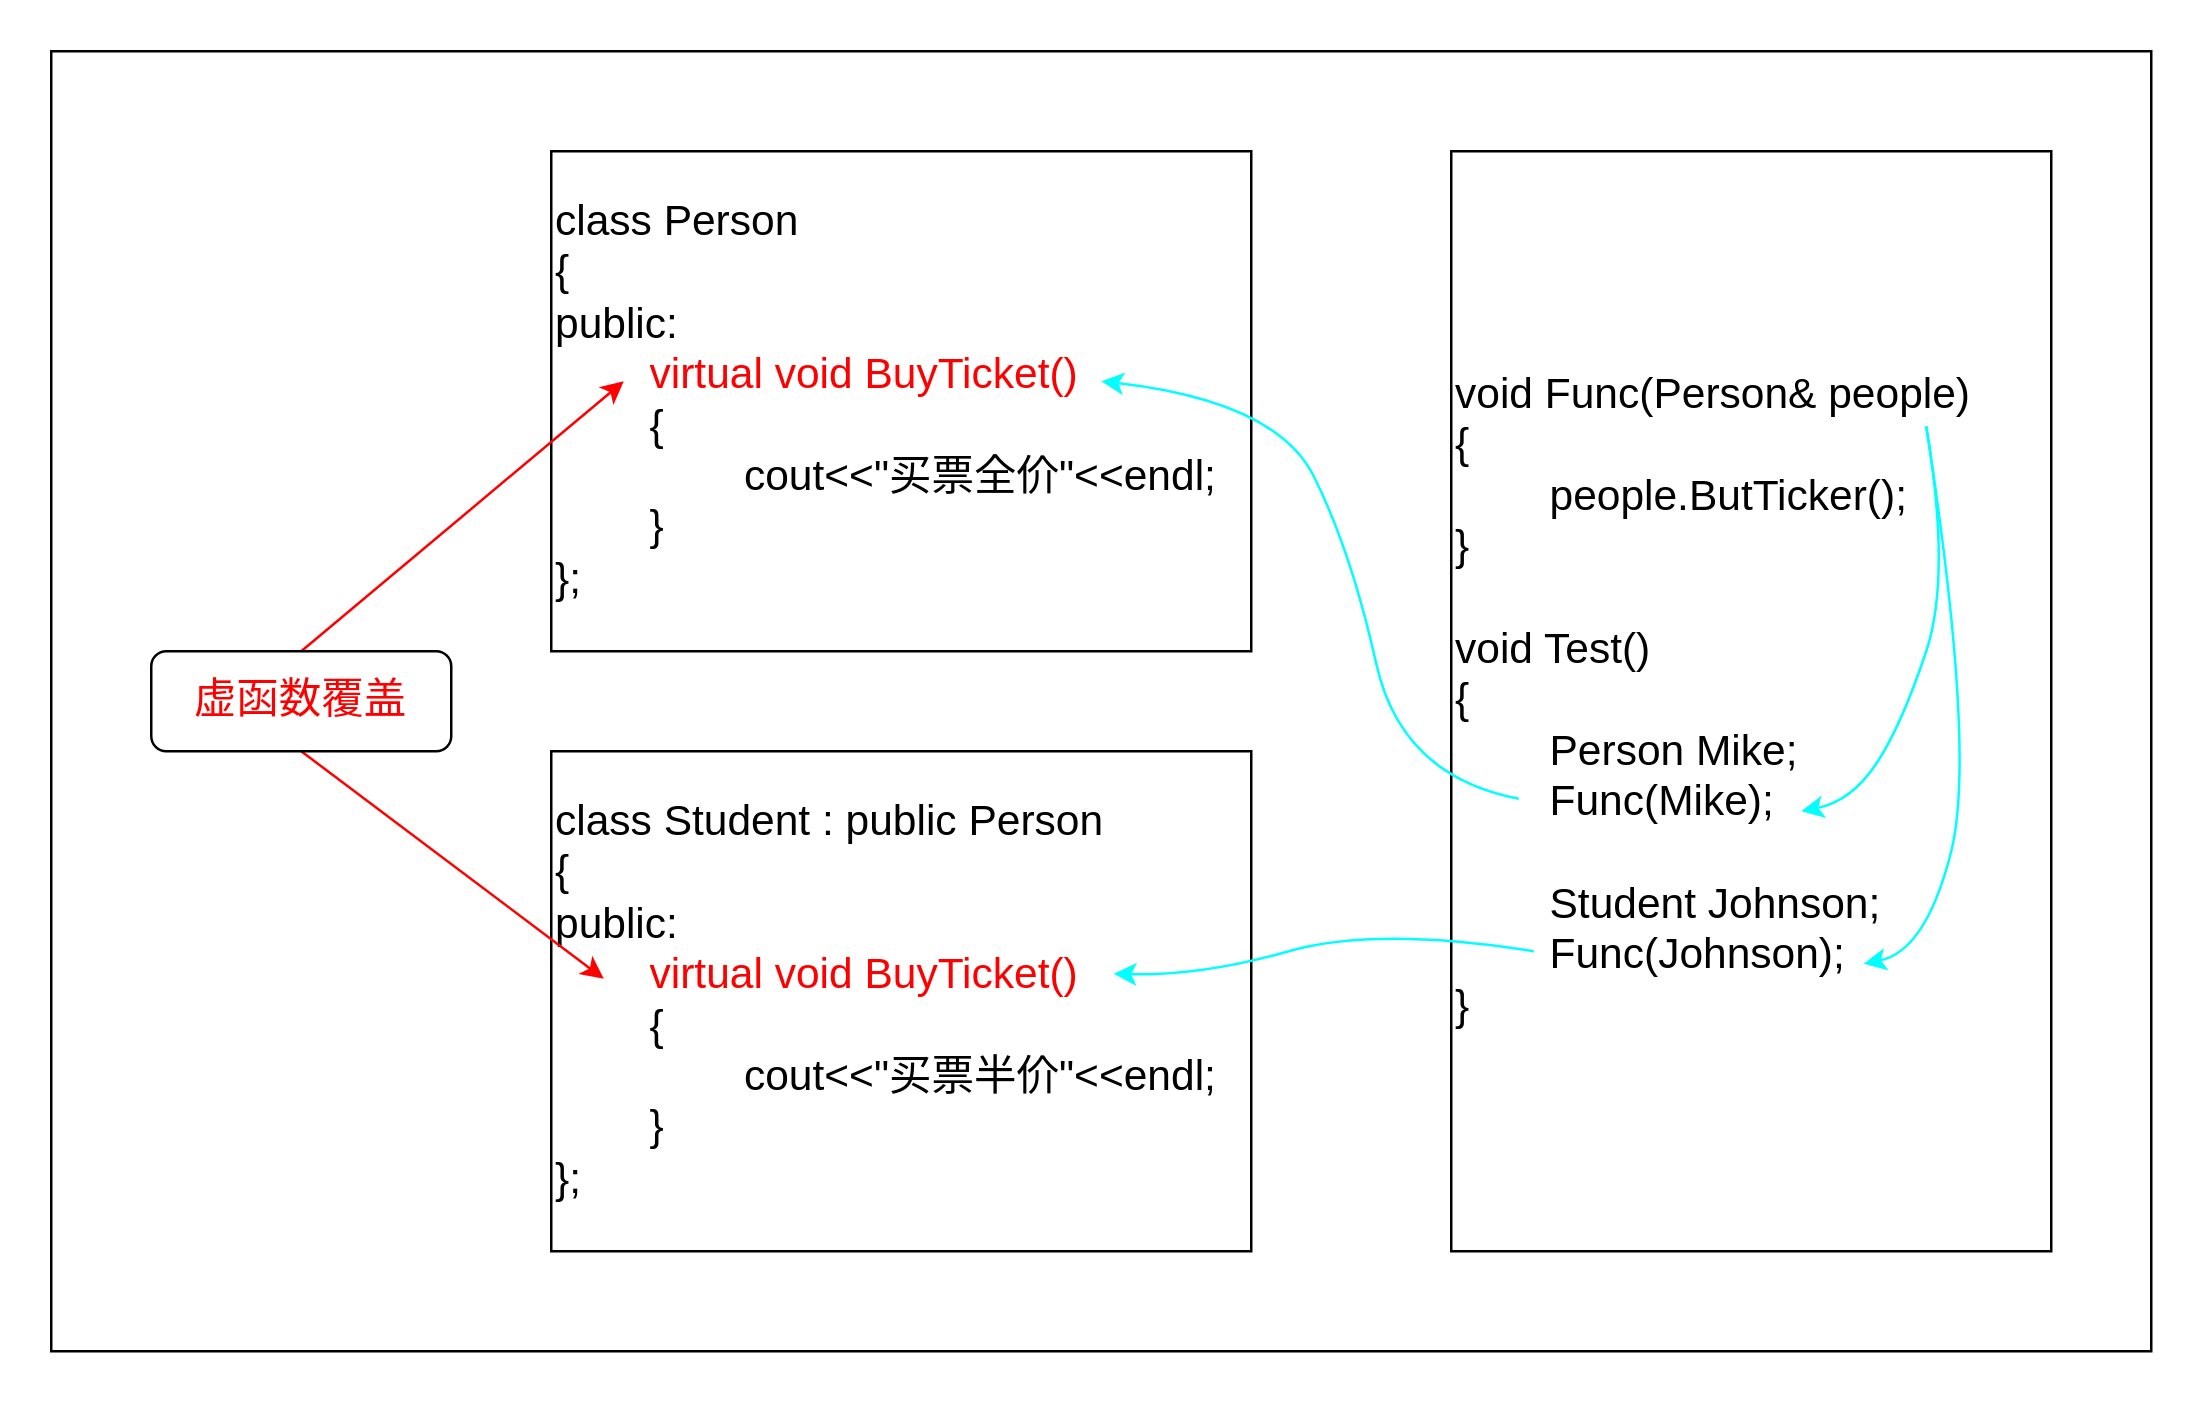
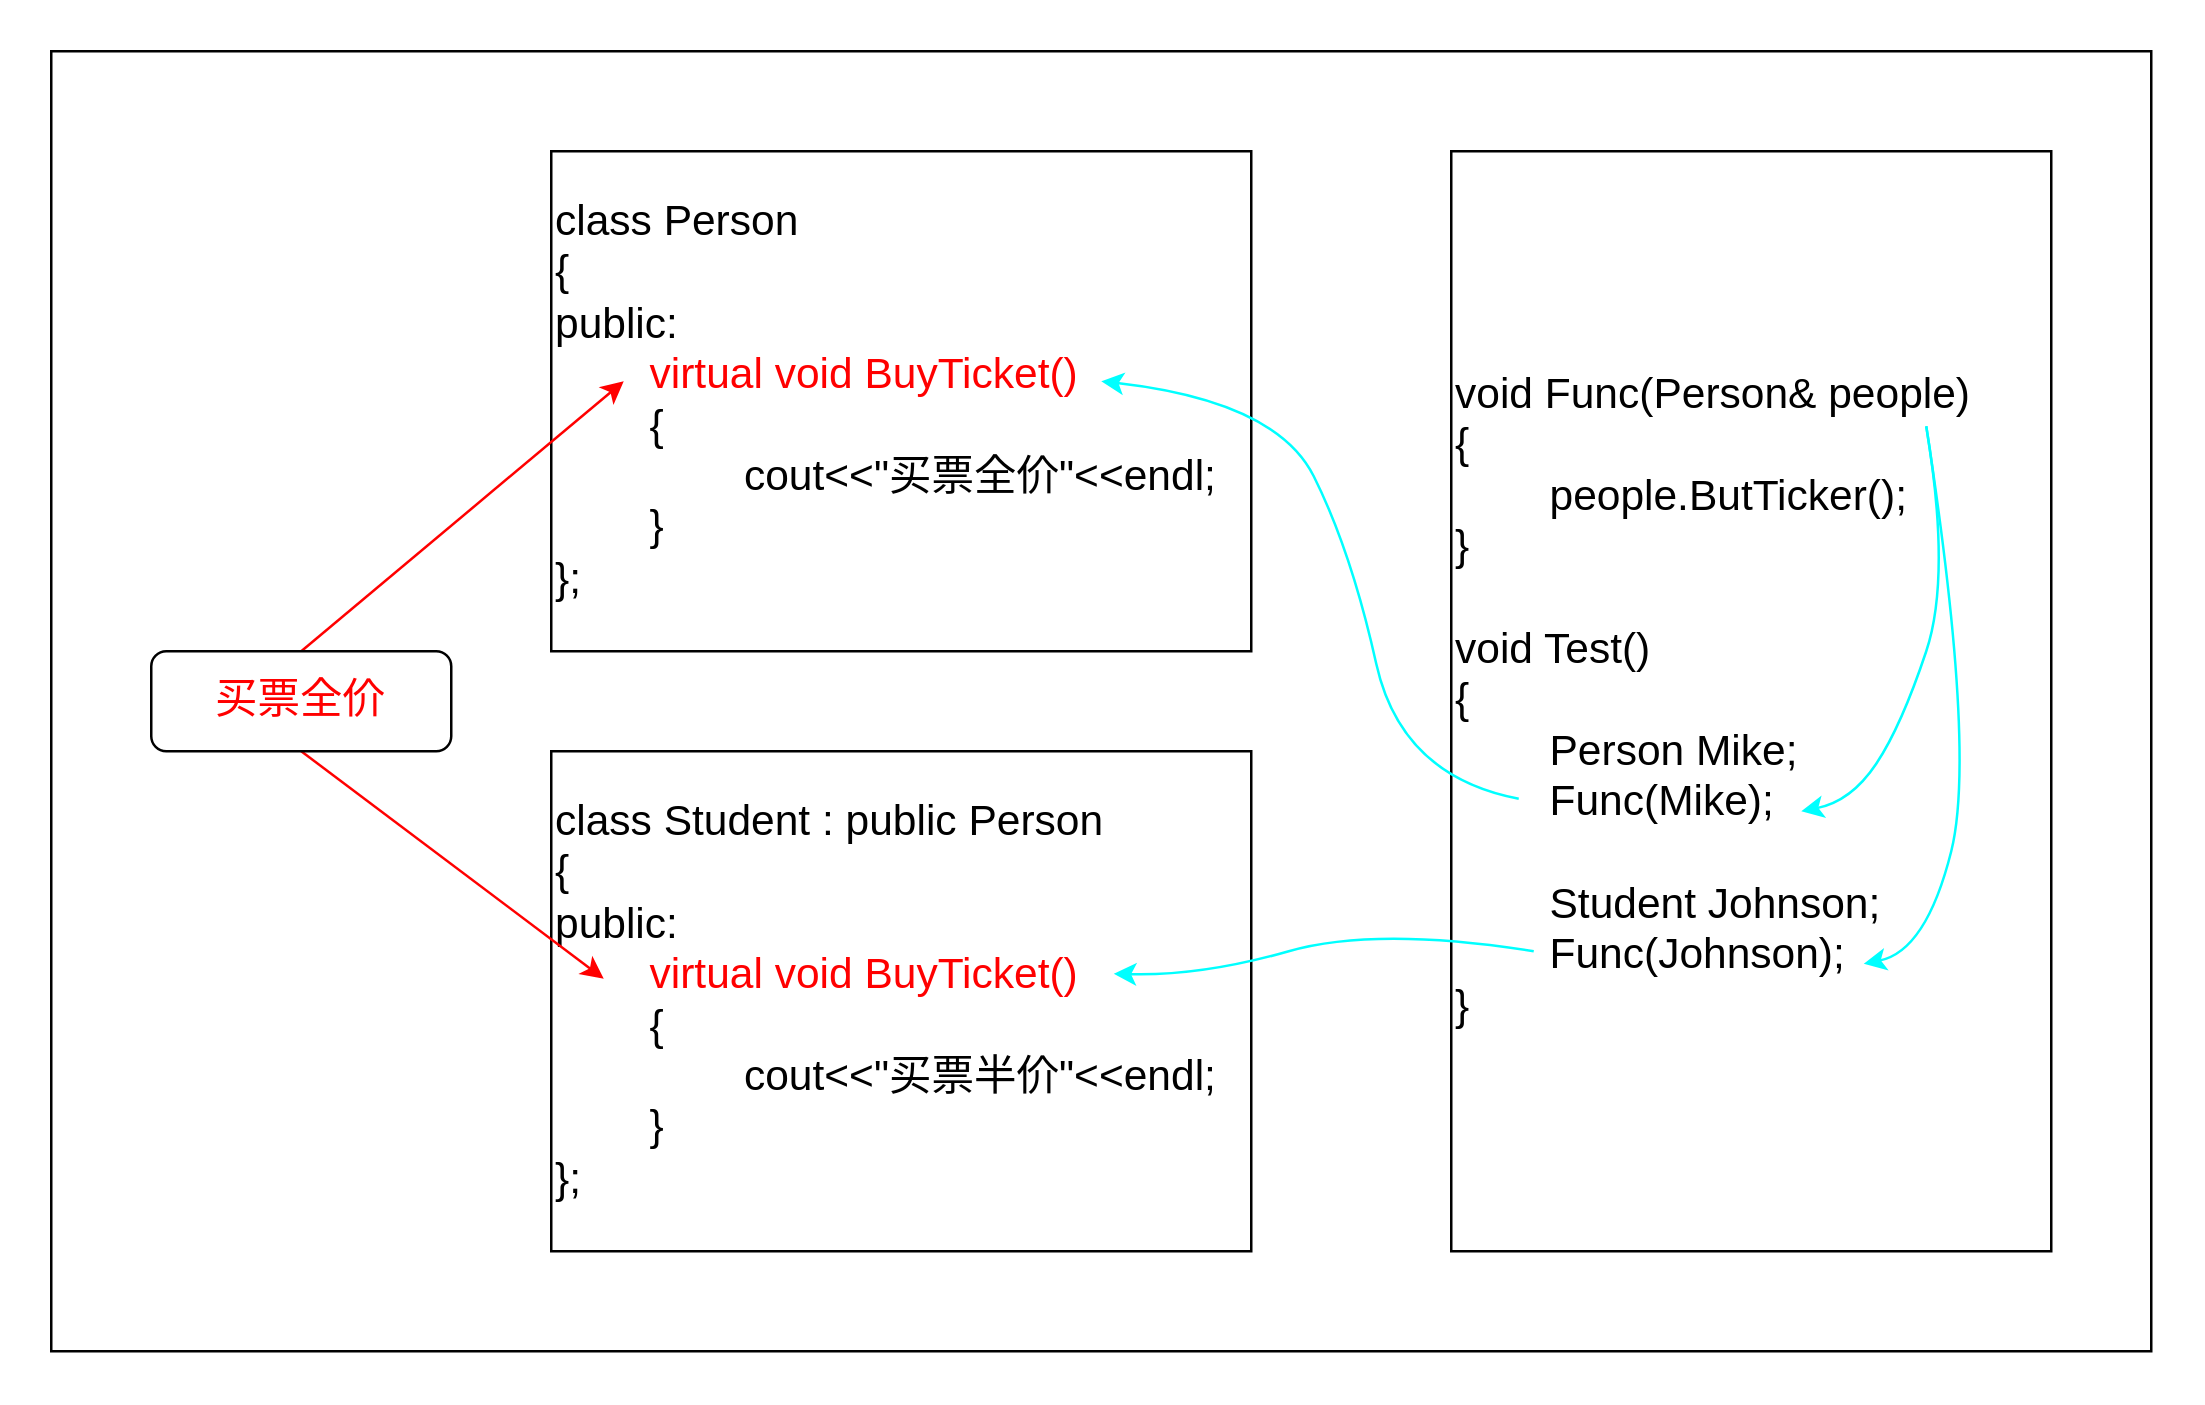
(301, 701) -> (301, 701)
